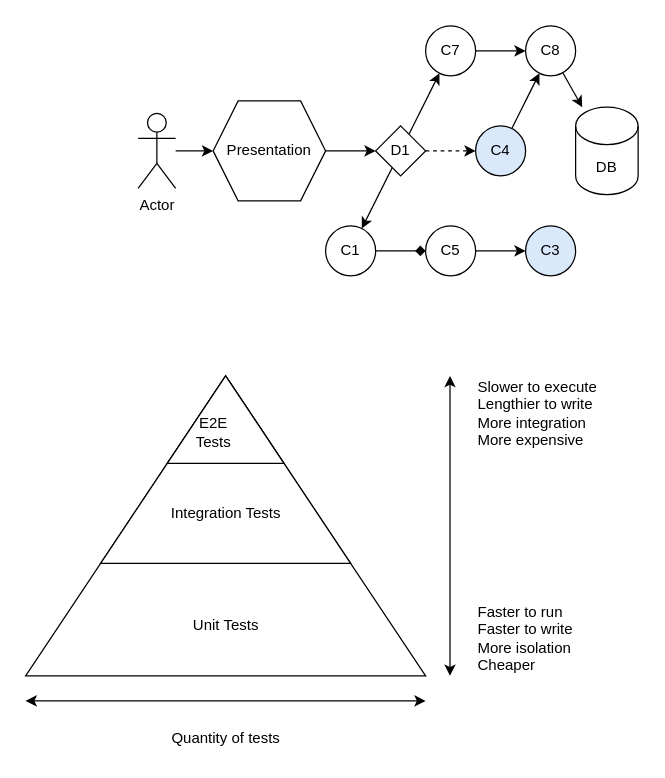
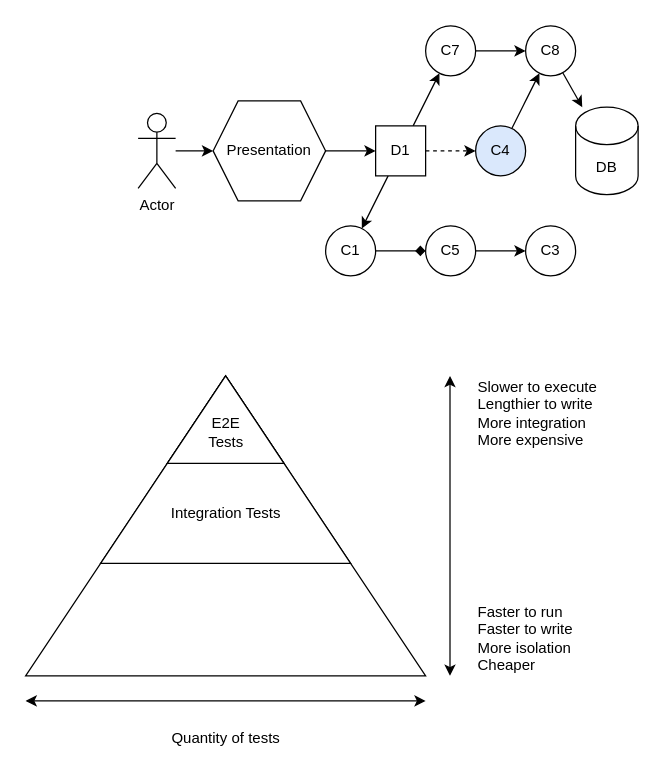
(401, 151) -> (401, 151)
(551, 251) -> (551, 251)
(213, 432) -> (226, 432)
(226, 626) -> none
